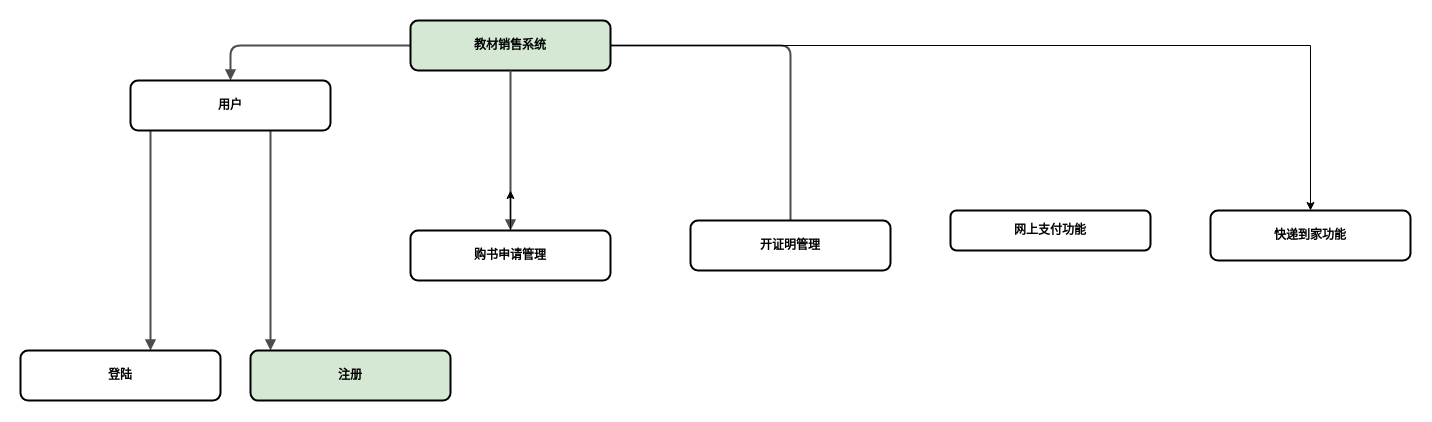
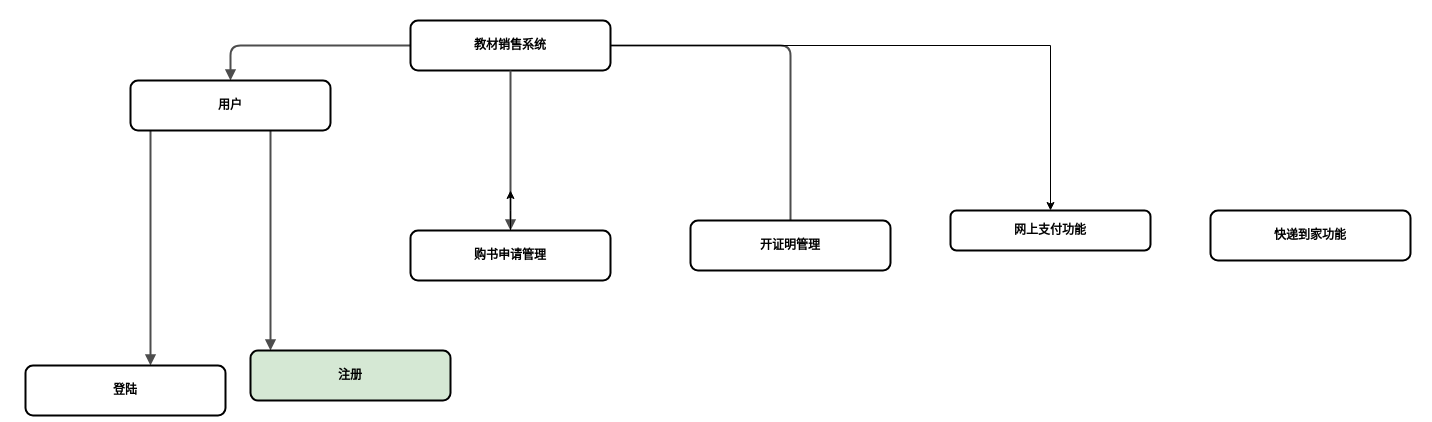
(511, 46) -> (511, 46)
(1258, 46) -> (1051, 123)
(121, 376) -> (126, 391)
